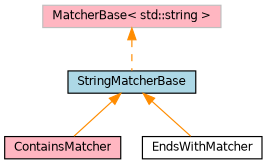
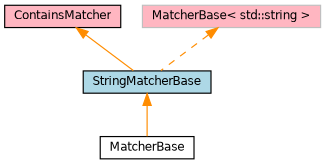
(93, 119) -> (110, 53)
(202, 148) -> (147, 148)
